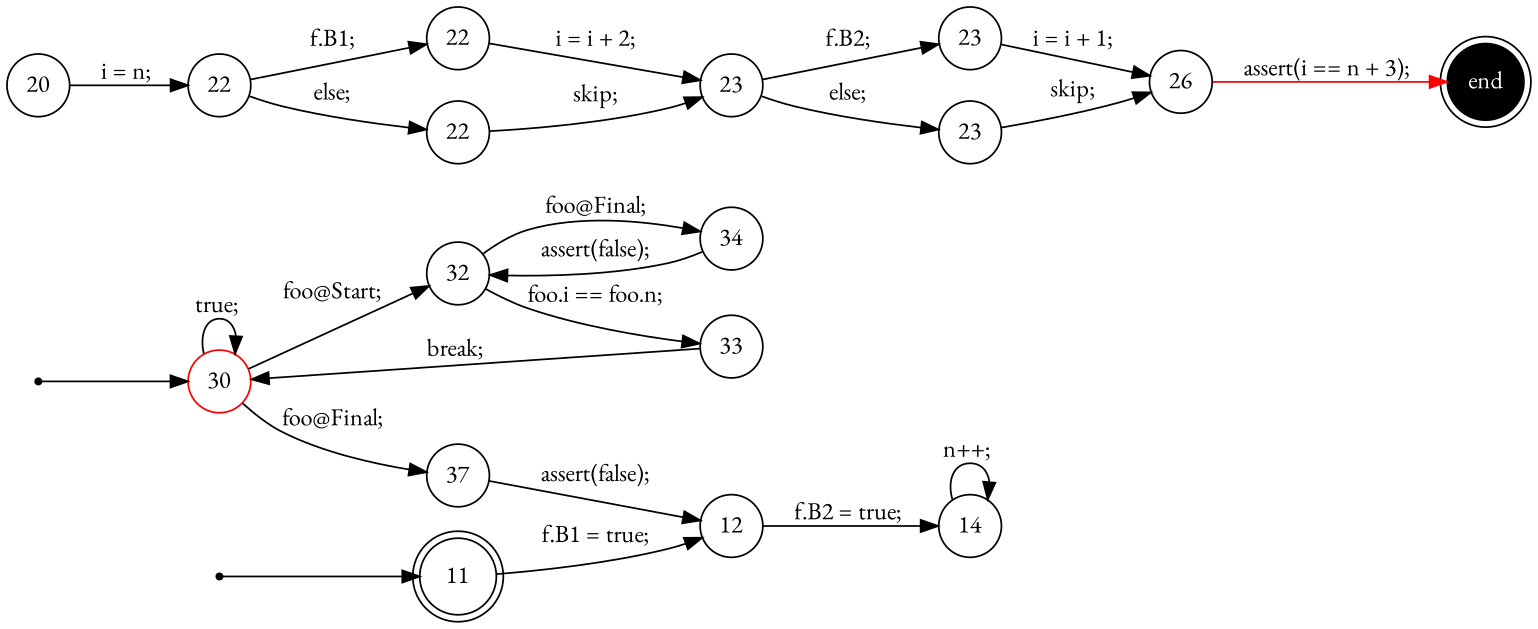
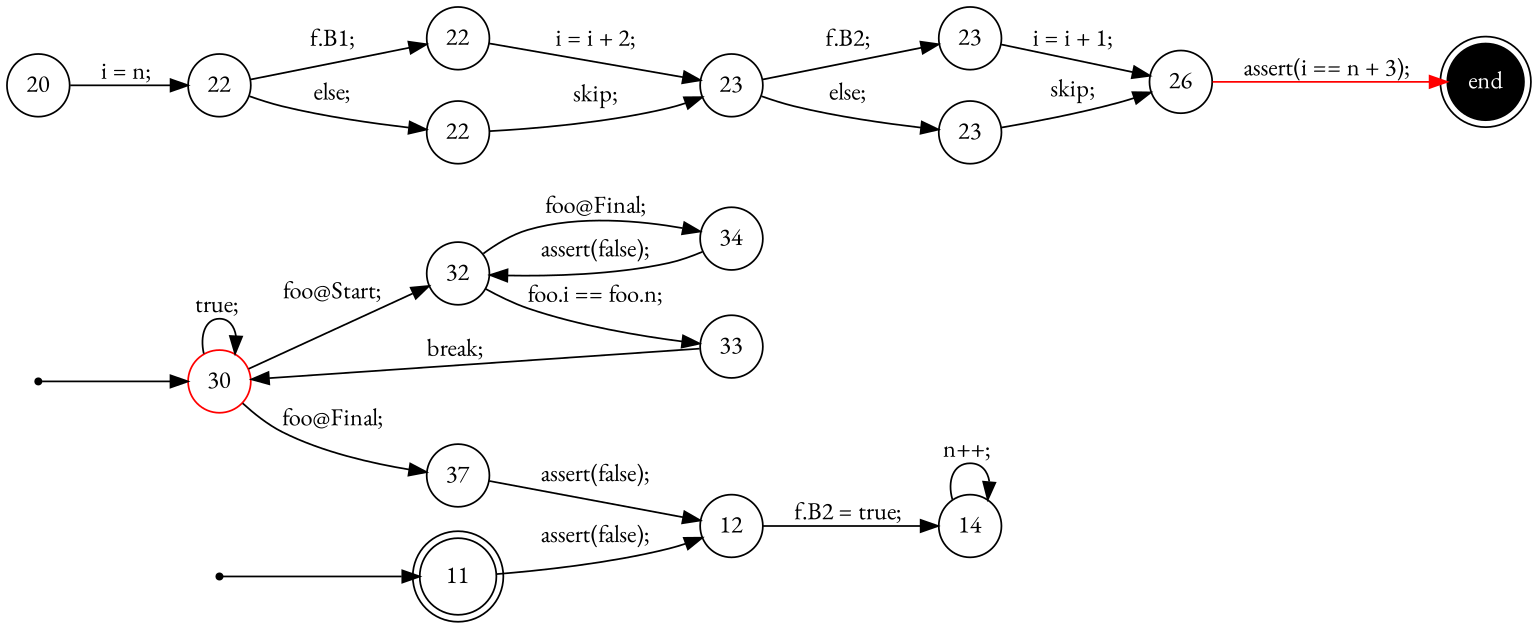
(598, 536) -> (598, 536)
